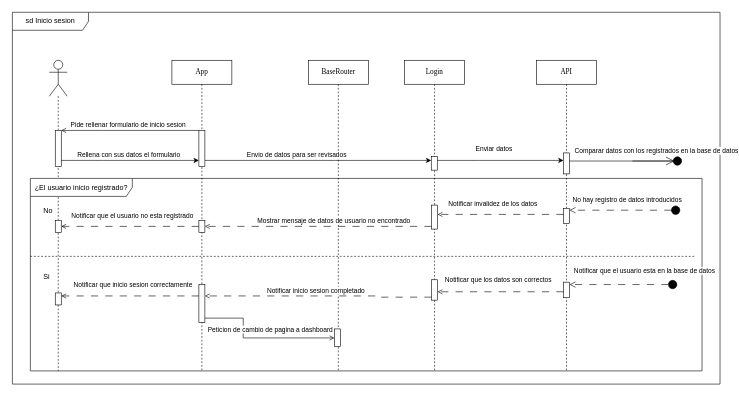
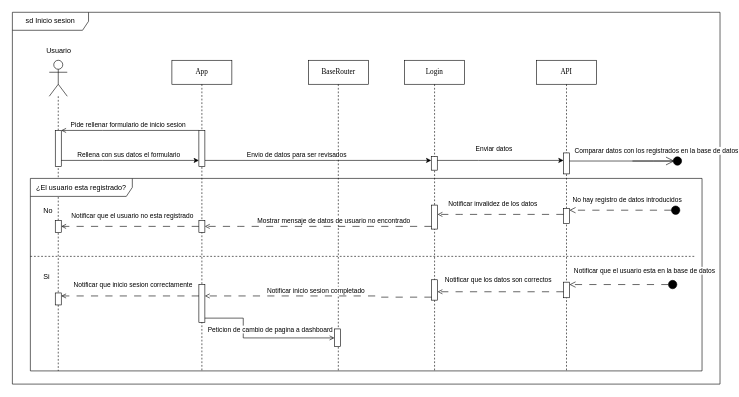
none -> (58, 51)
(81, 188) -> (81, 188)
